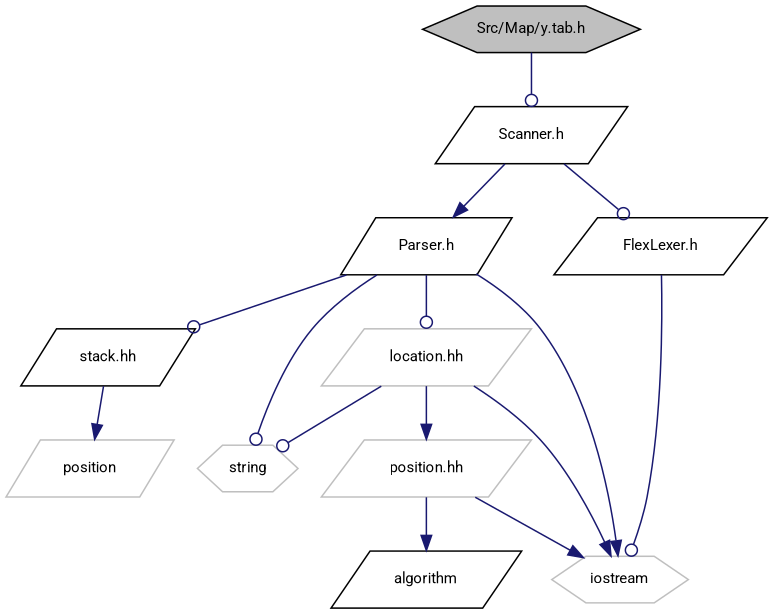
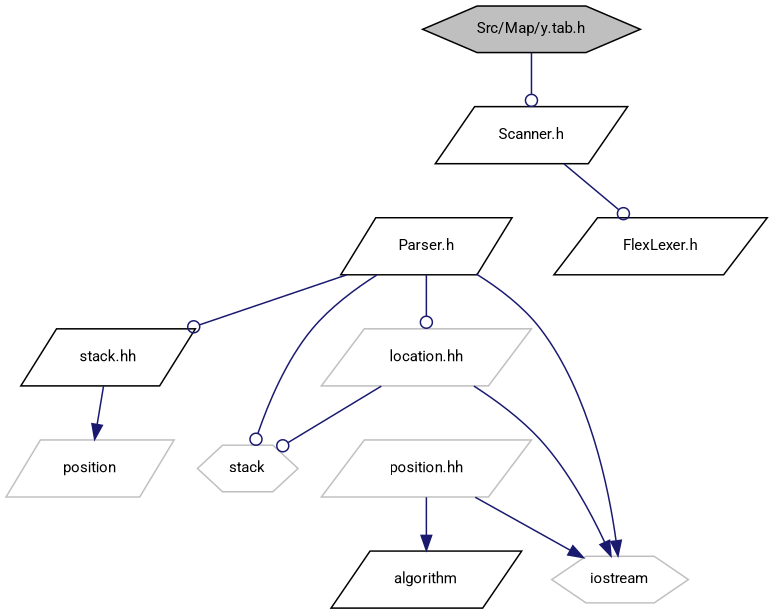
(484, 185) -> none
(426, 405) -> none
(658, 411) -> none
(248, 468) -> (248, 468)
